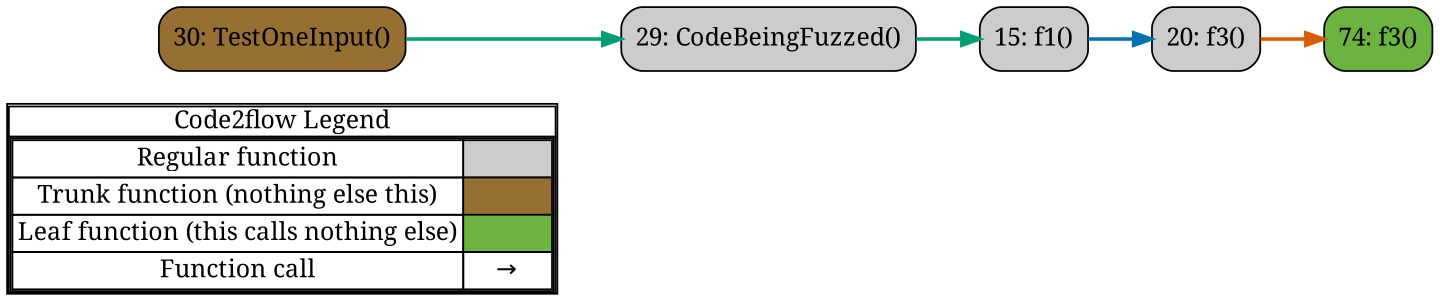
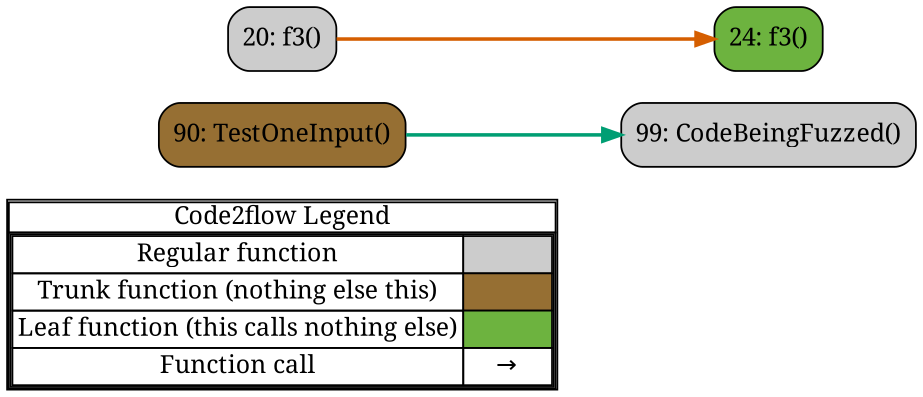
(282, 39) -> (282, 135)
(769, 39) -> (769, 135)
(1034, 39) -> none
(1378, 39) -> (769, 39)
